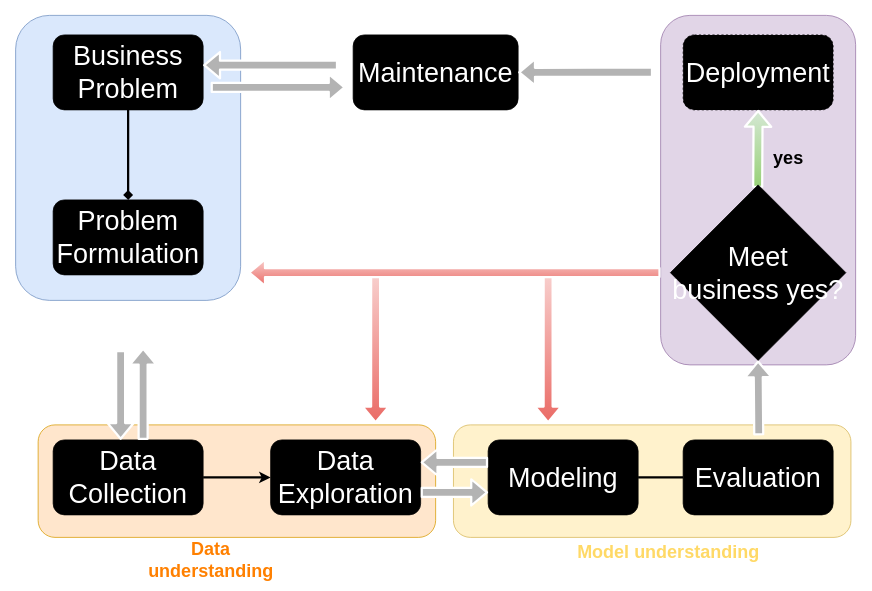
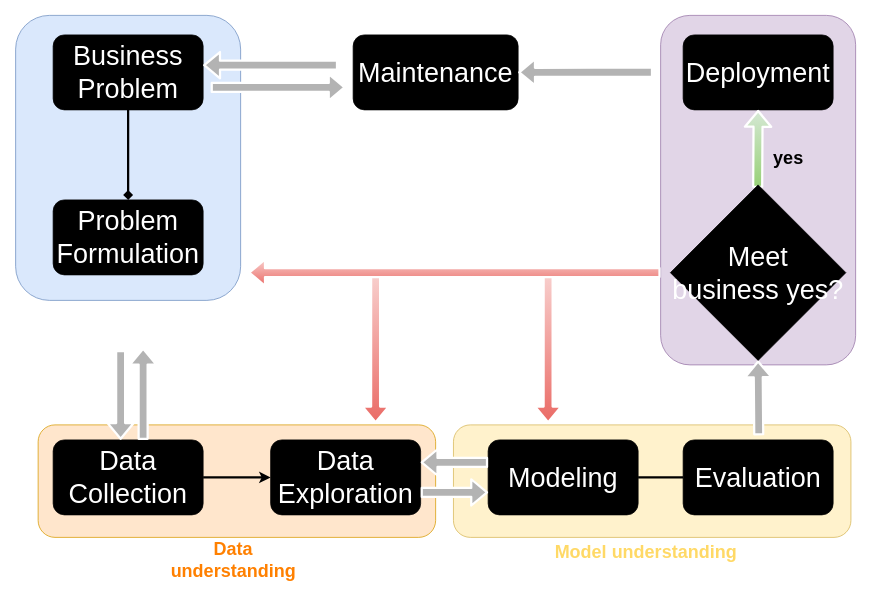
(758, 72) -> (758, 72)
(668, 552) -> (645, 552)
(210, 560) -> (233, 560)
